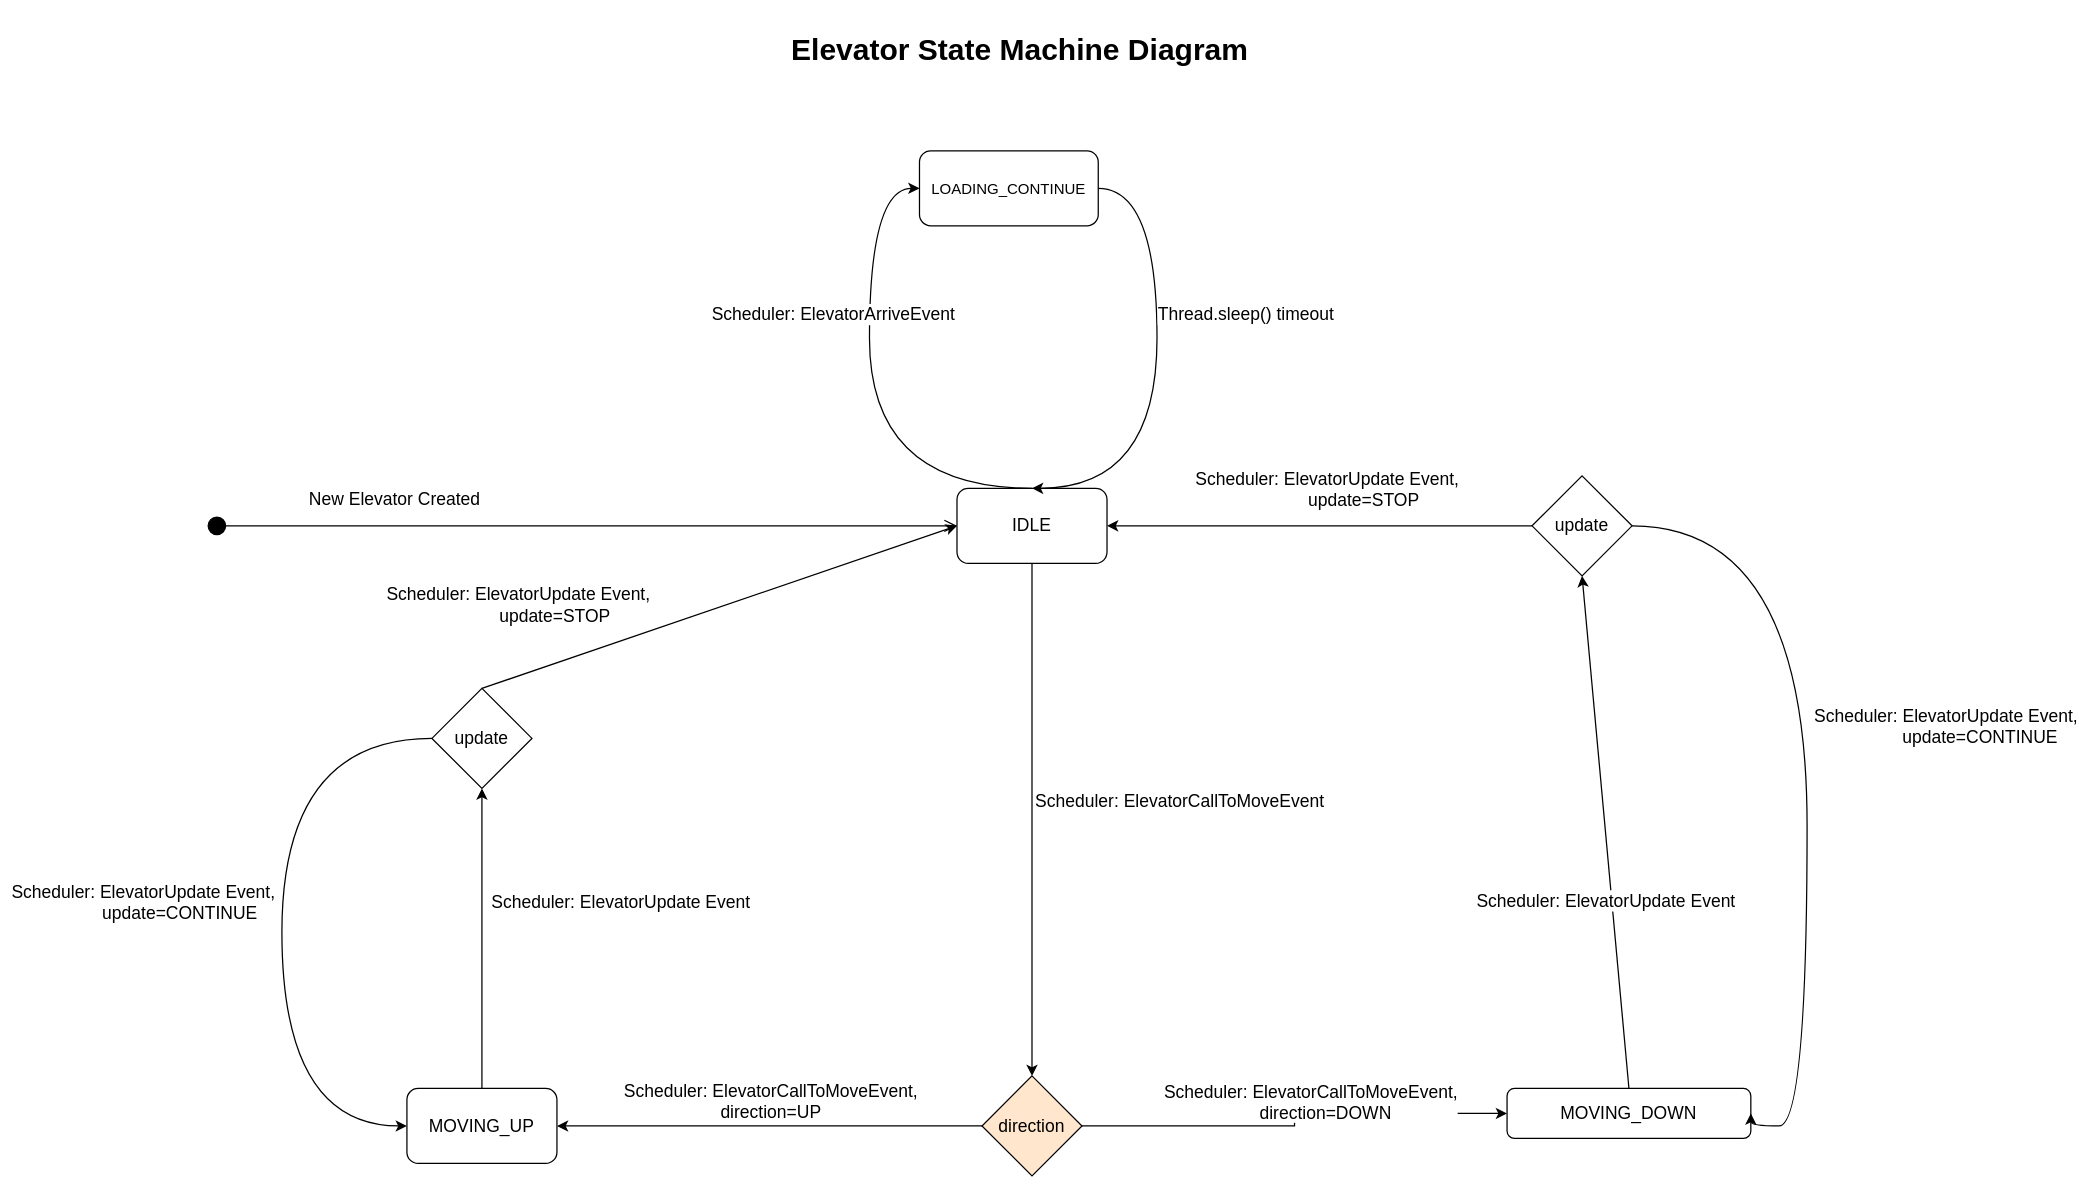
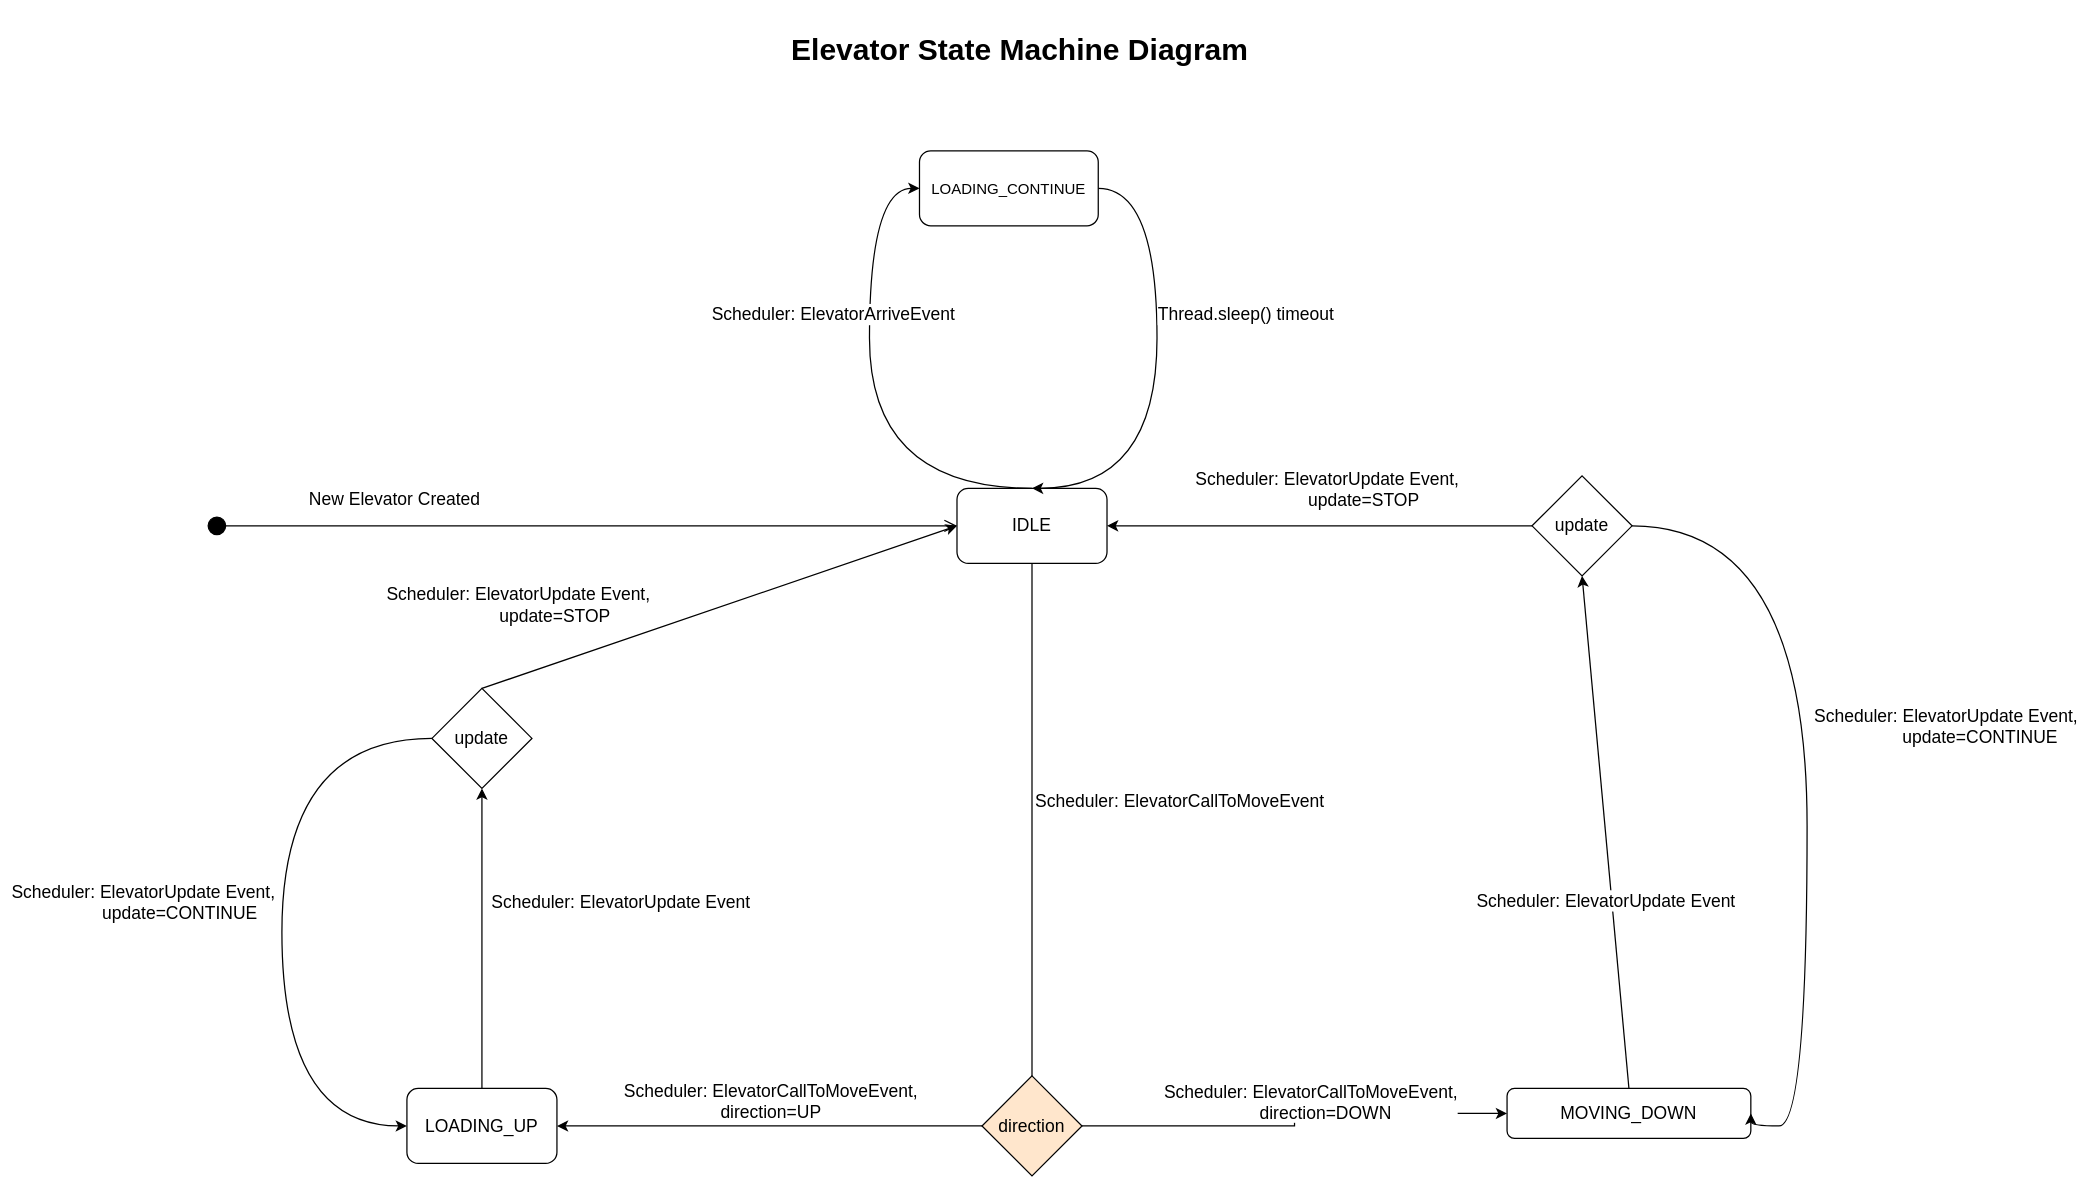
(1032, 1066) -> (1032, 1069)
(482, 1126) -> (482, 1126)
